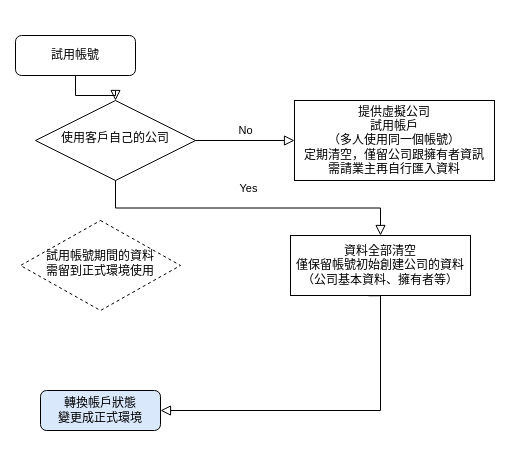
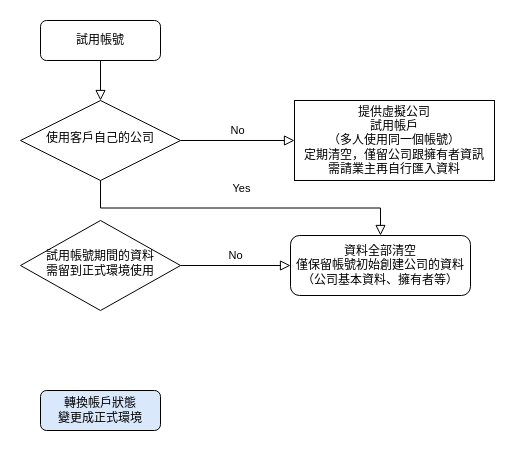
(76, 56) -> (101, 41)
(116, 141) -> (101, 141)
(101, 266) -> (101, 266)
none -> (230, 266)
(381, 266) -> (381, 266)
(334, 411) -> none
